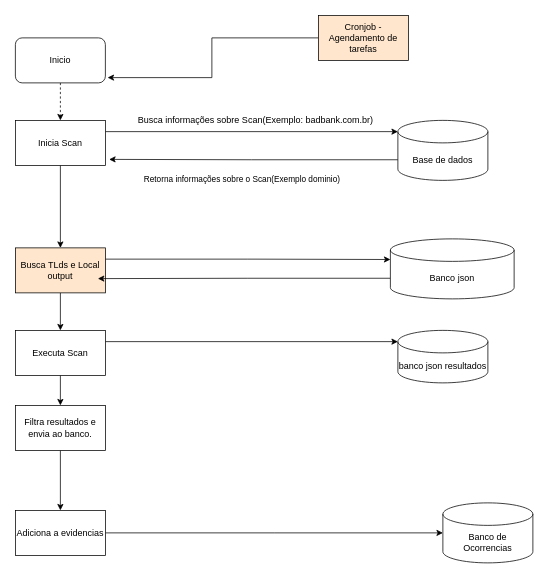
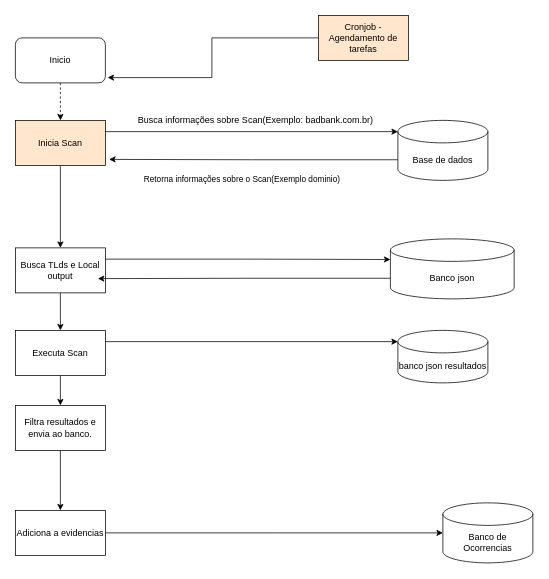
(60, 143) -> (60, 143)
(60, 270) -> (60, 270)
